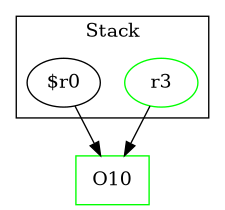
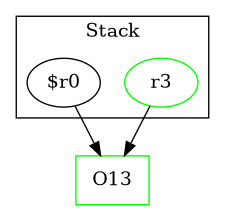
(113, 180) -> (113, 180)
